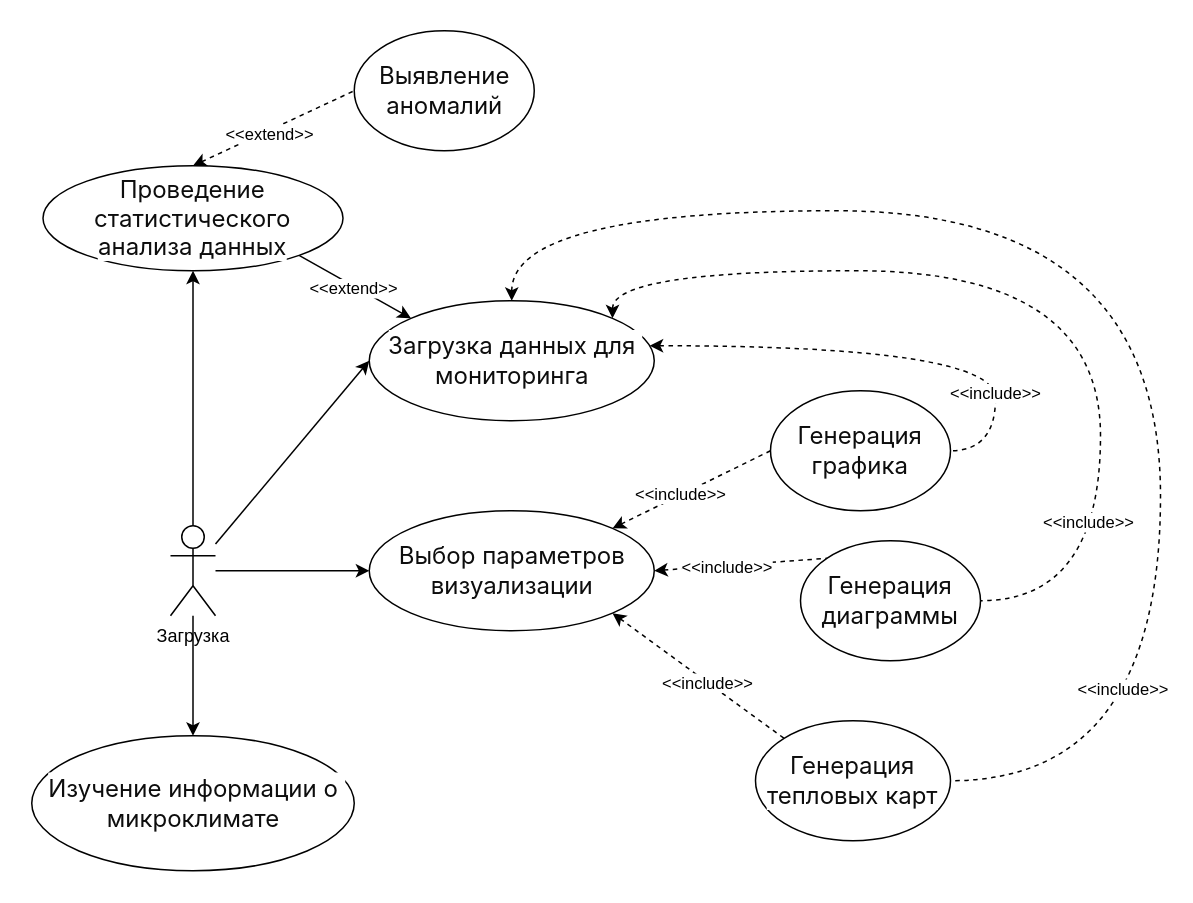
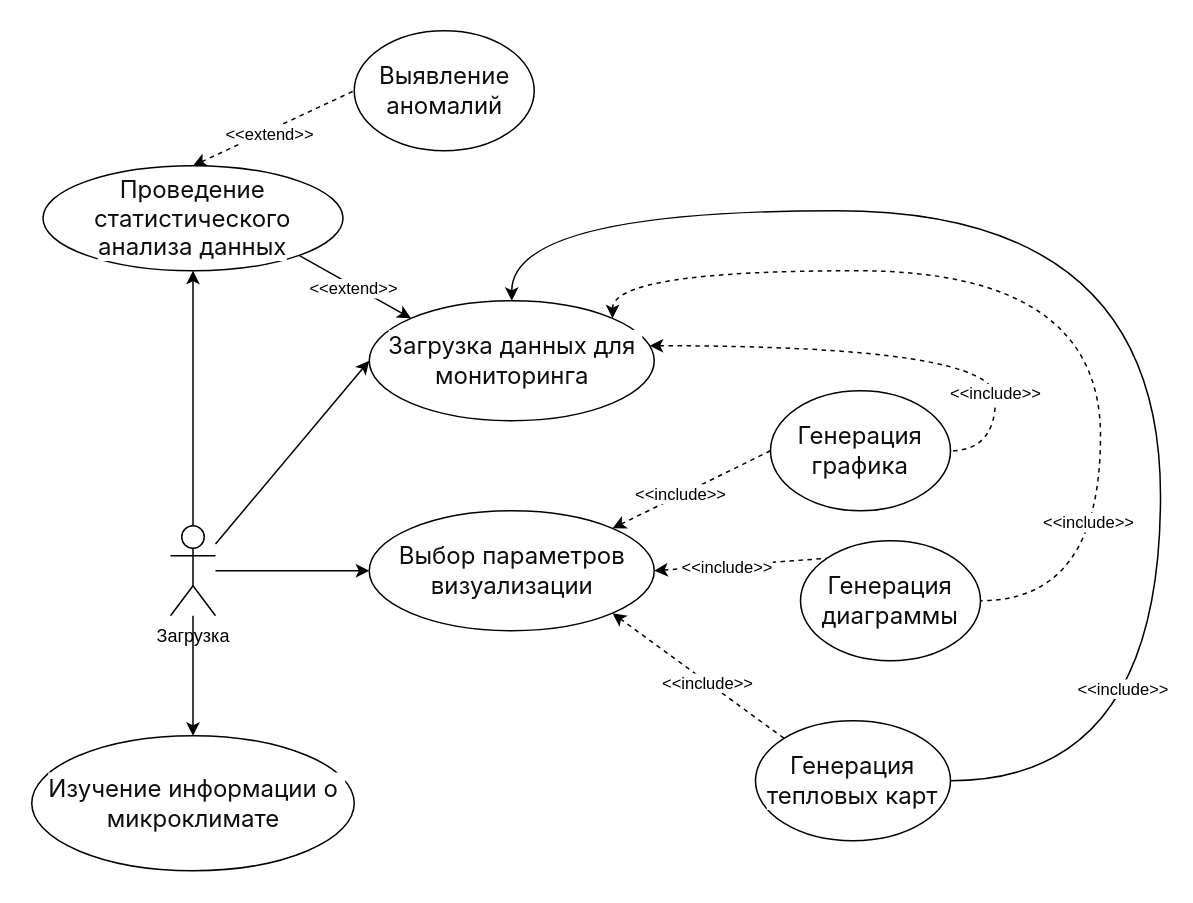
(1000, 236) -> (1000, 236)
